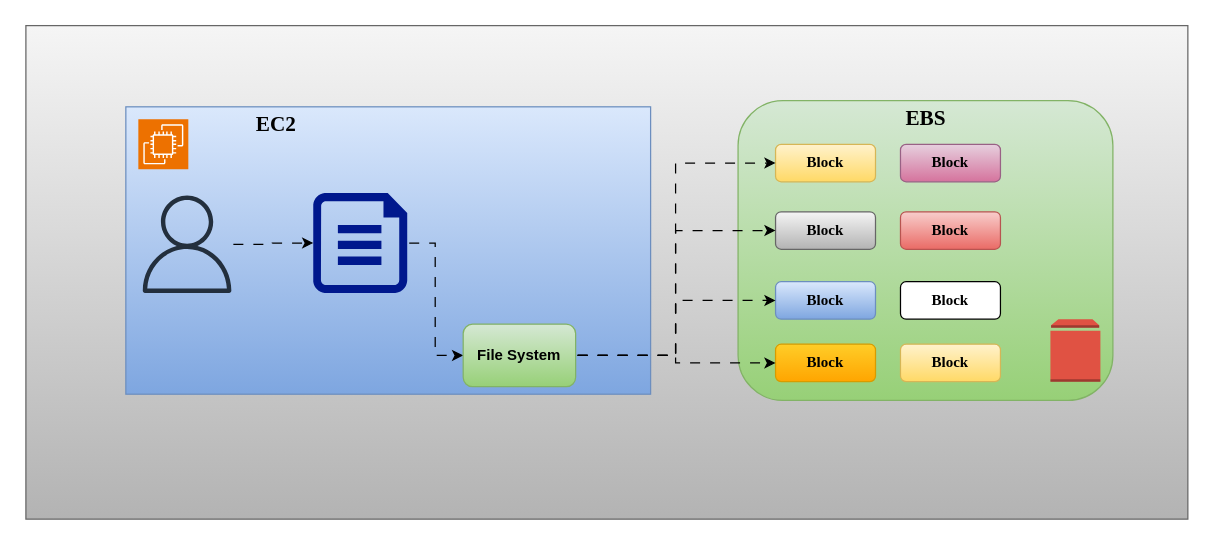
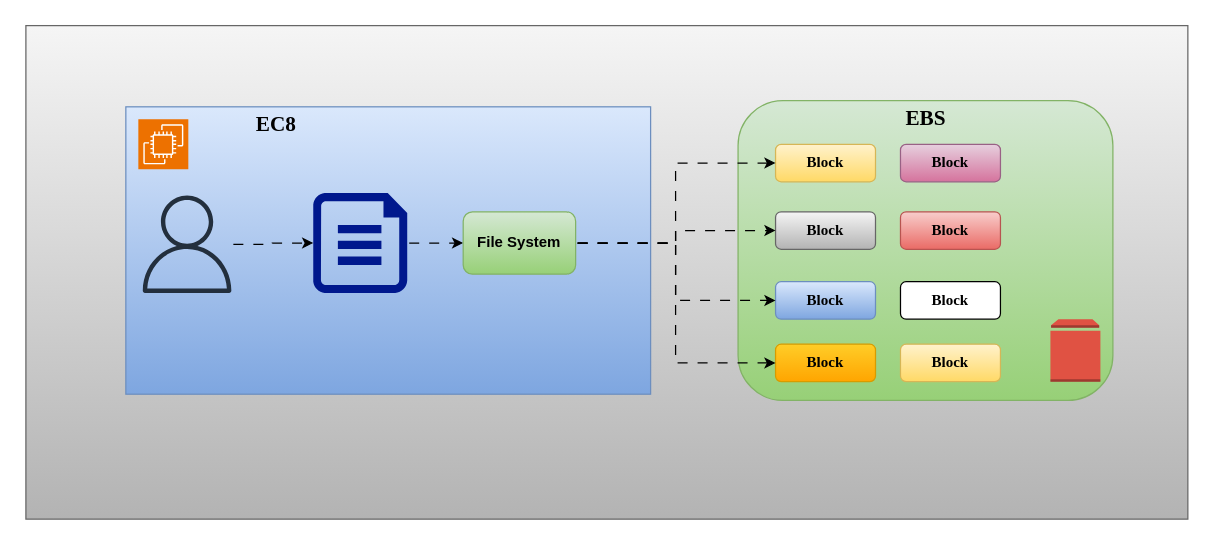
(276, 126) -> (276, 126)
(519, 356) -> (519, 243)
